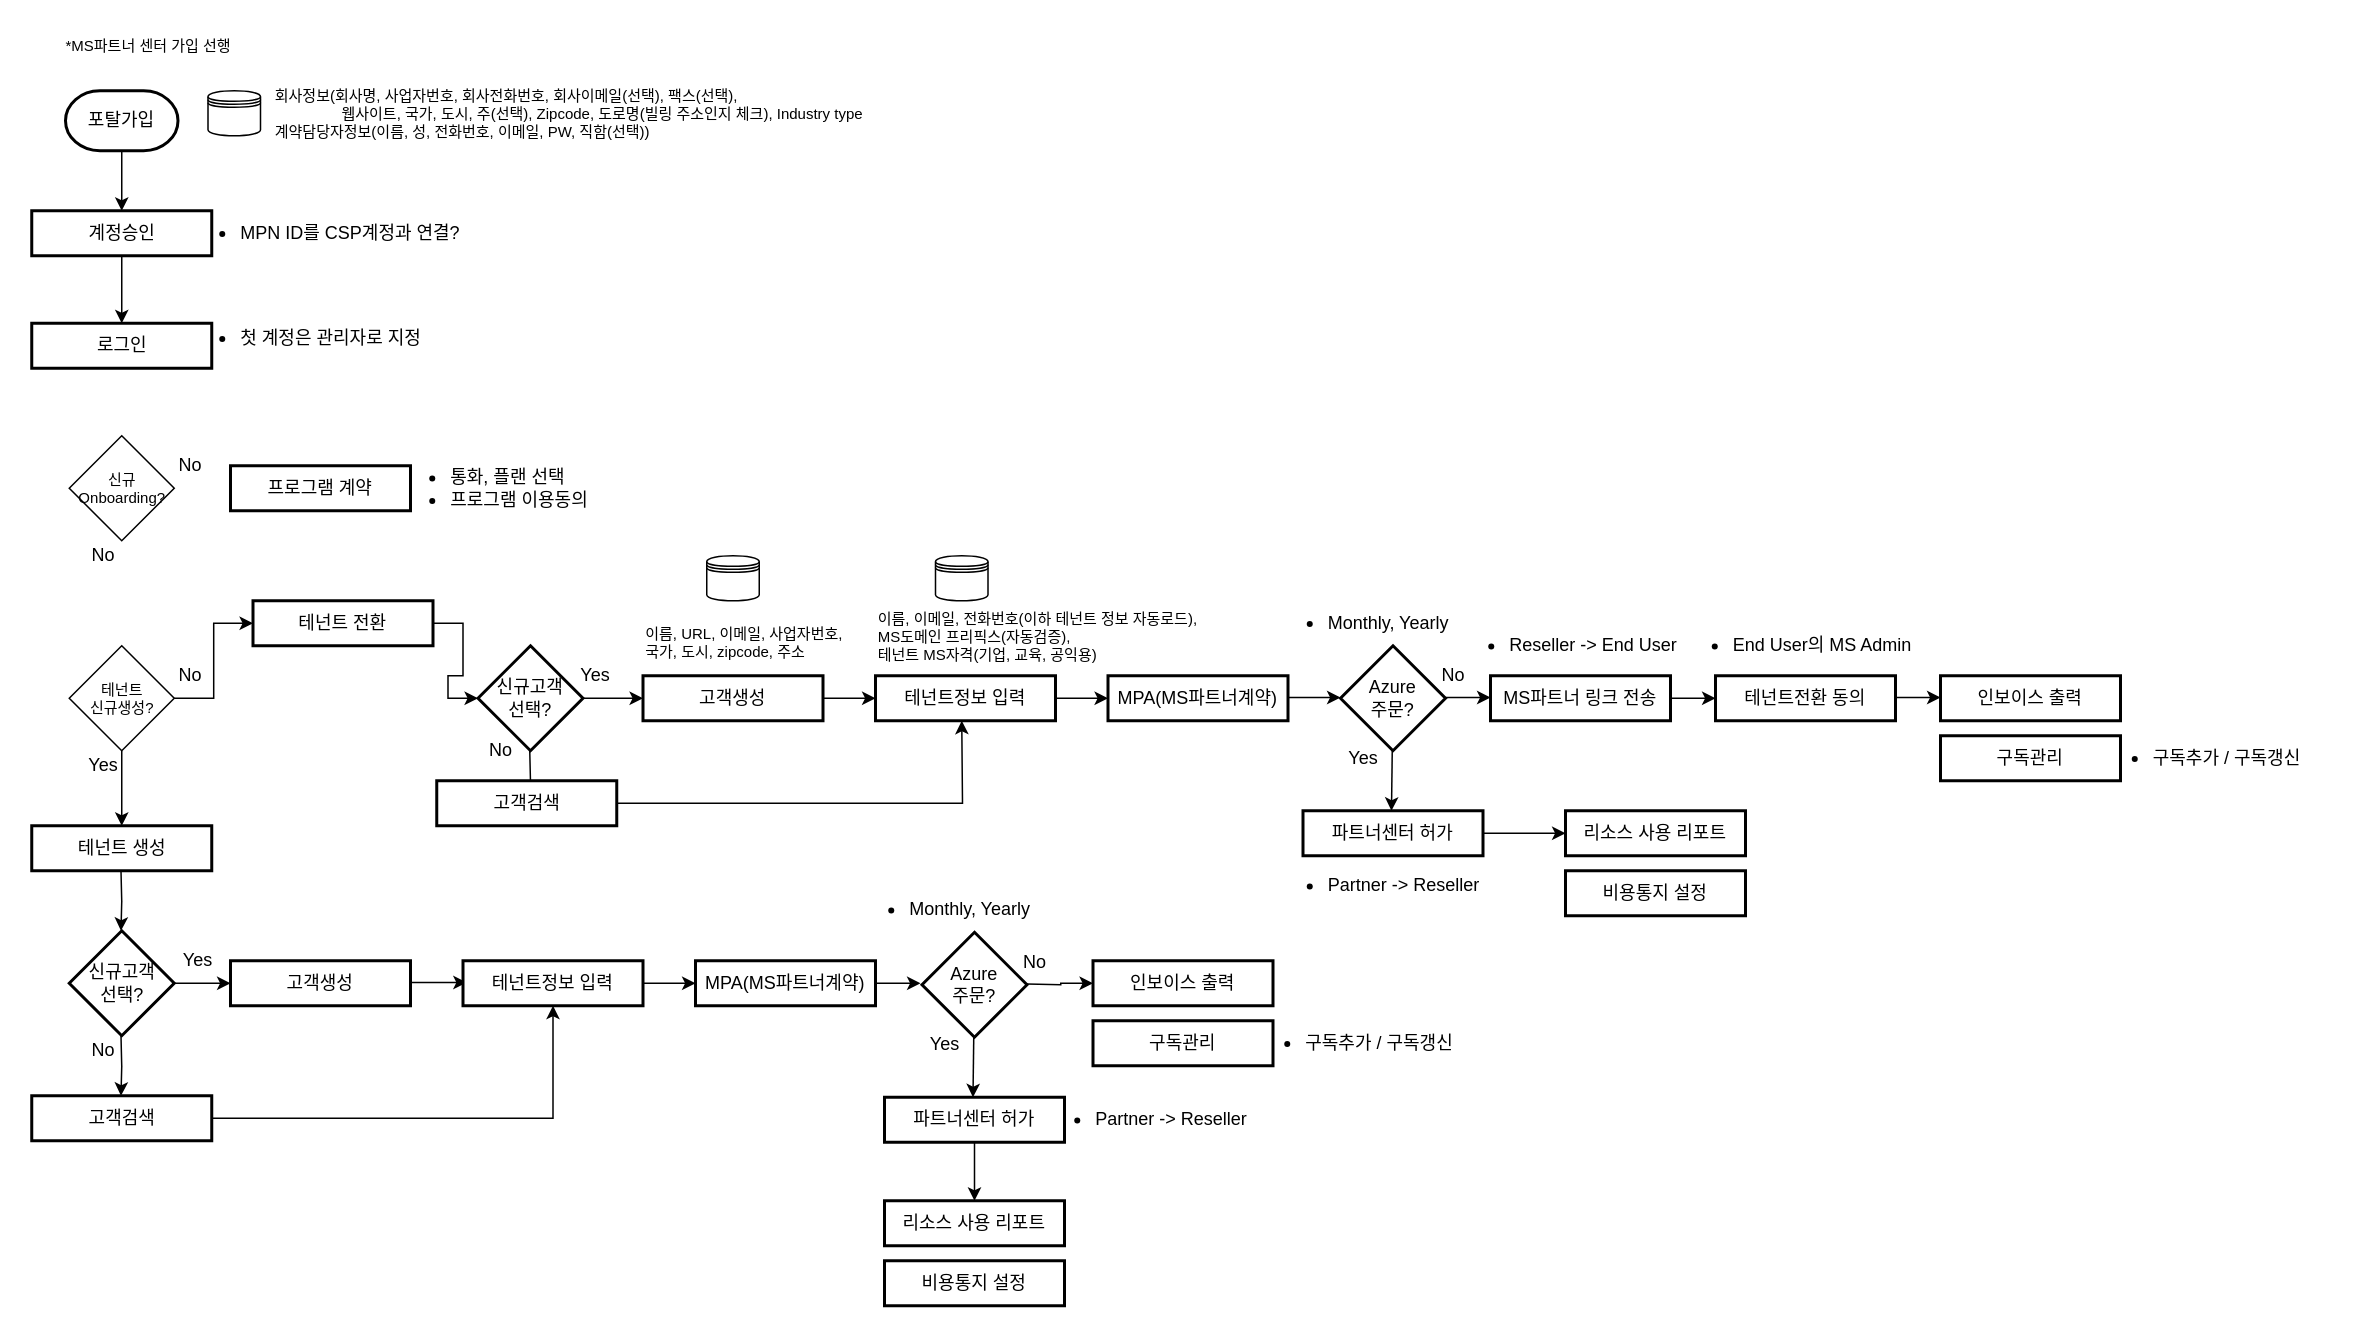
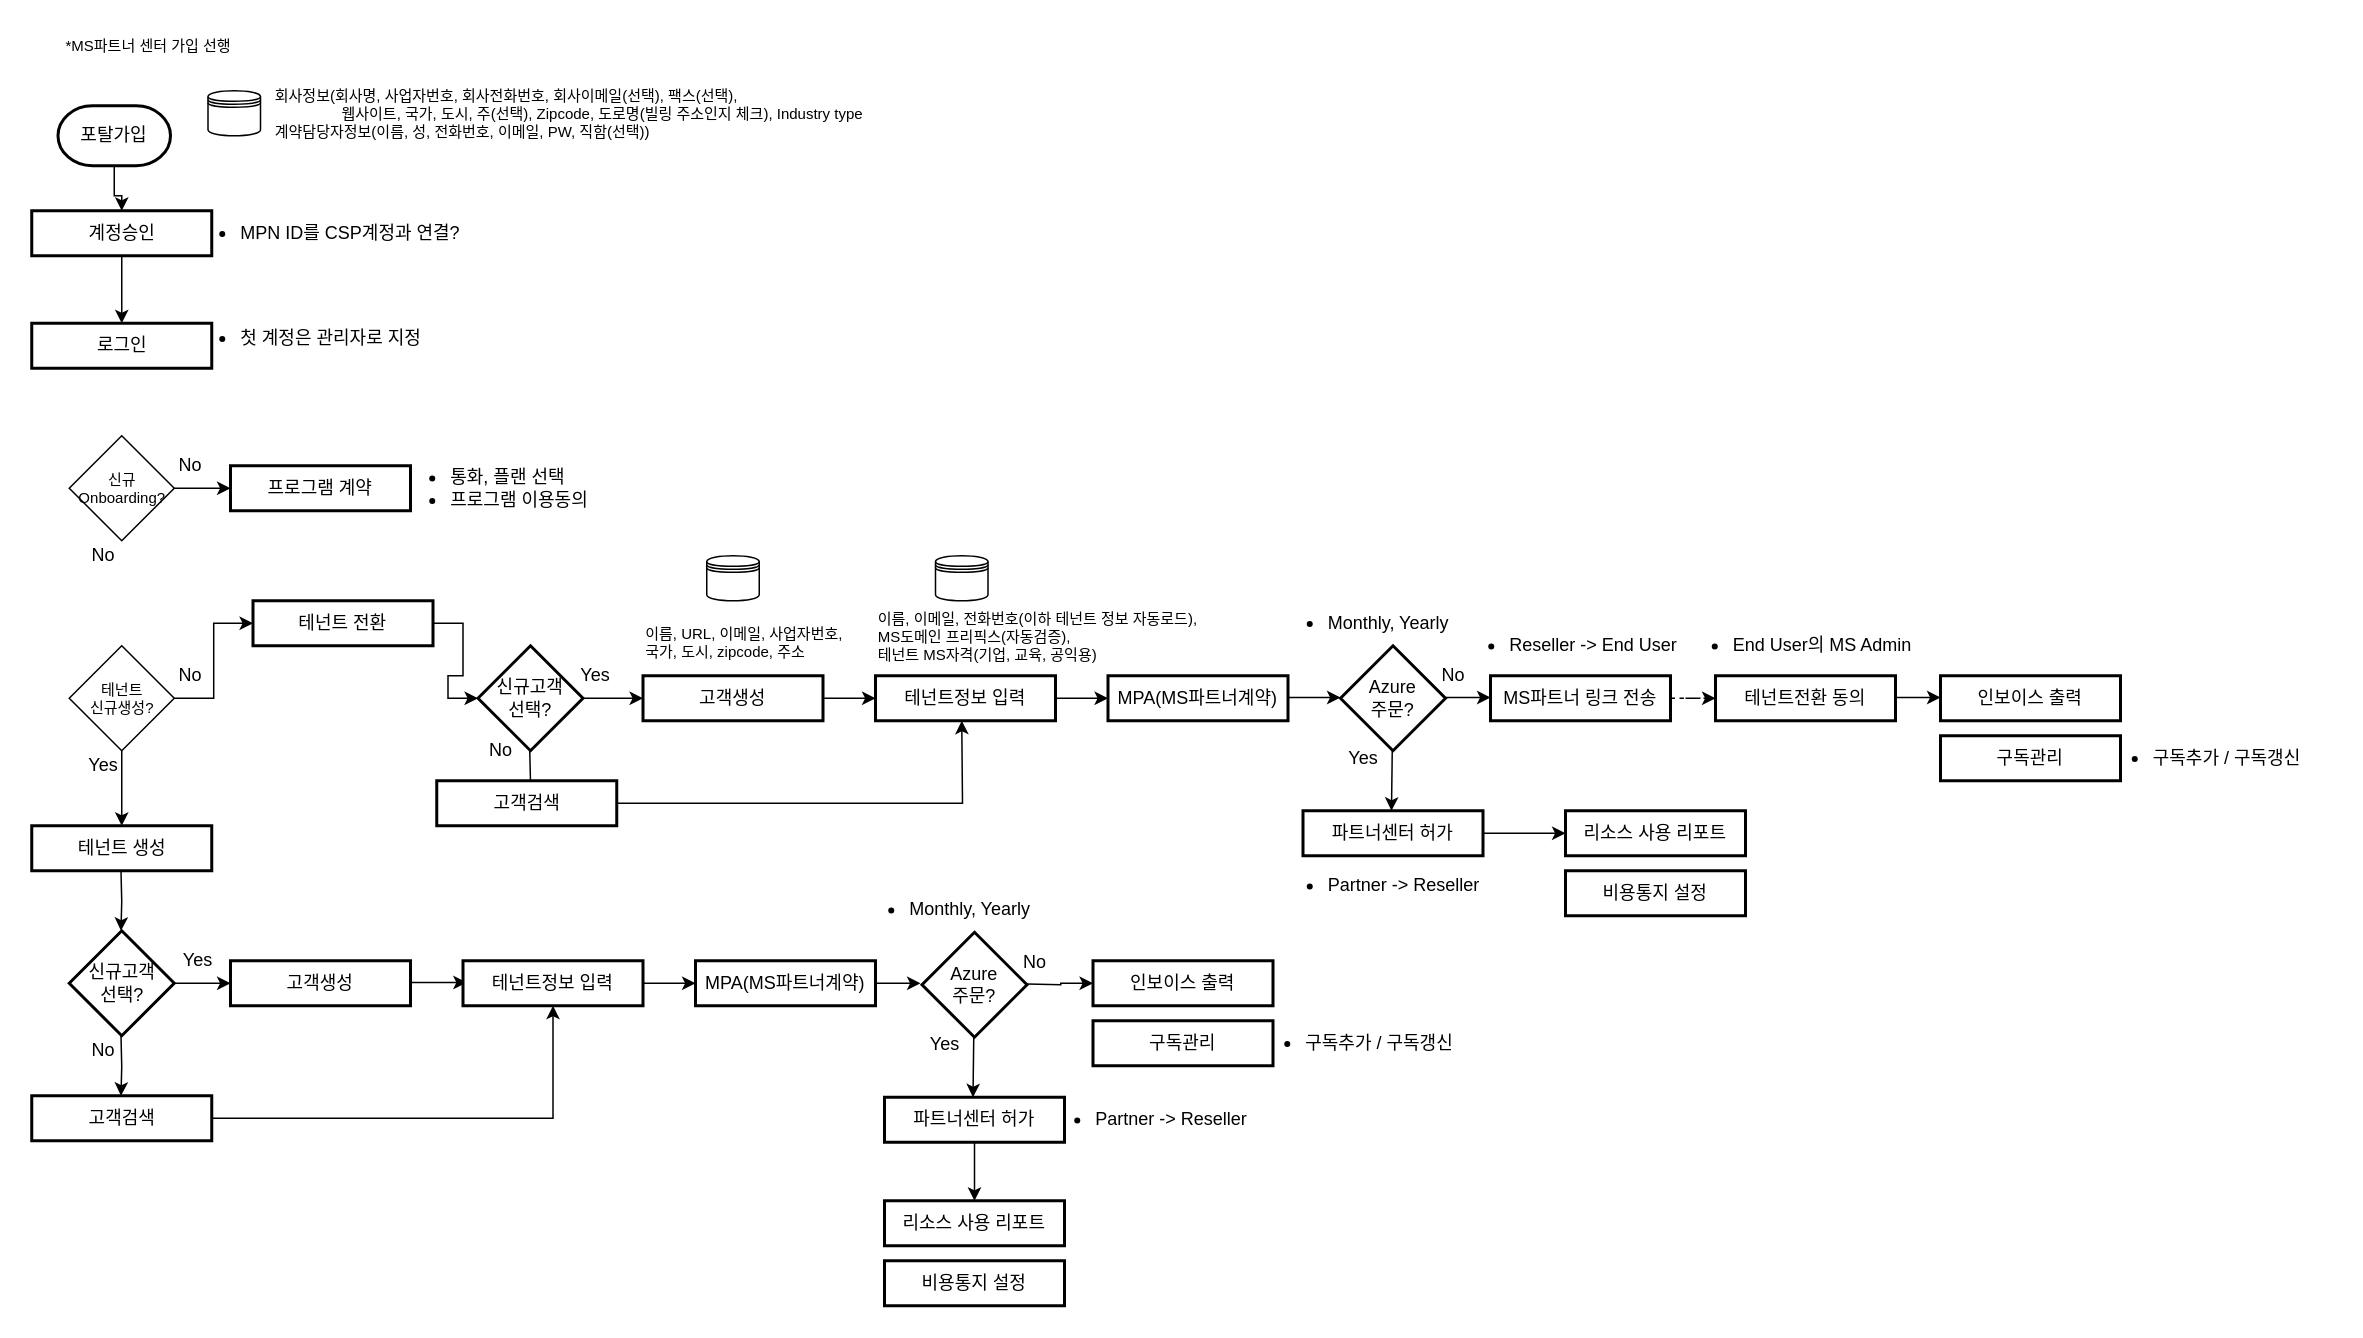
(122, 121) -> (114, 136)
none -> (200, 488)
(1680, 698) -> (1680, 698)
